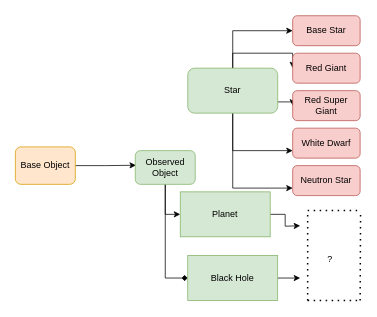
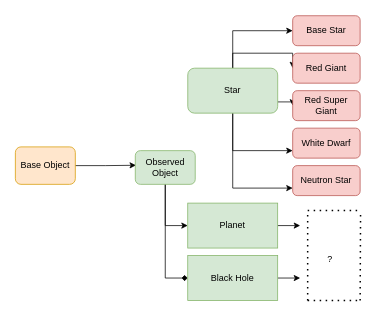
(225, 214) -> (233, 225)
